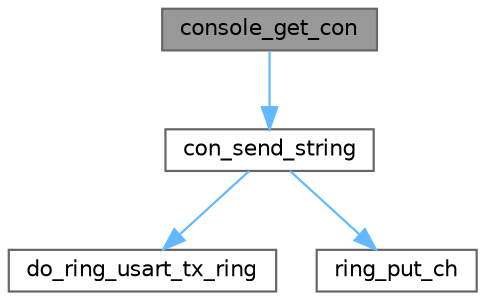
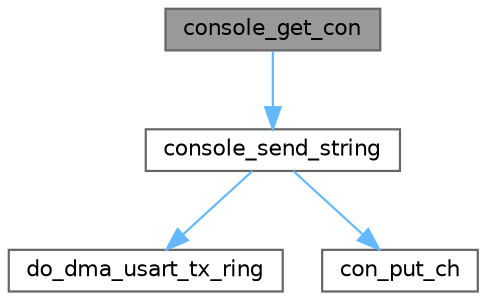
(270, 150) -> (273, 150)
(142, 271) -> (146, 271)
(397, 271) -> (400, 271)
